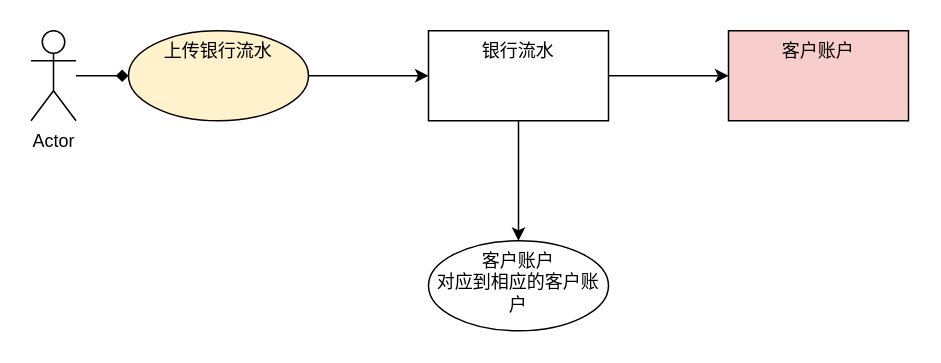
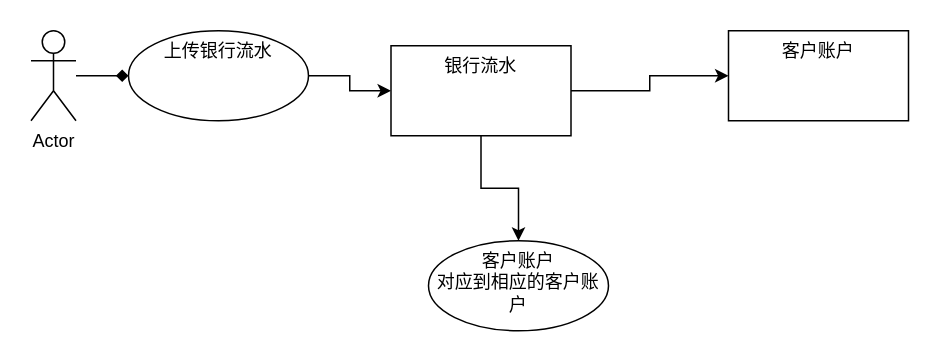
(218, 76) -> (218, 76)
(518, 76) -> (481, 91)
(818, 76) -> (818, 76)
